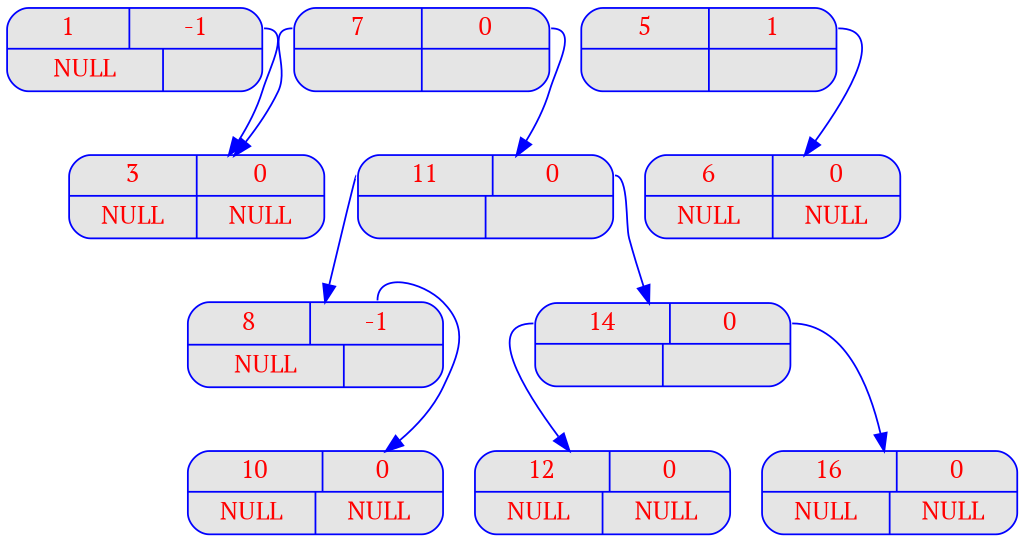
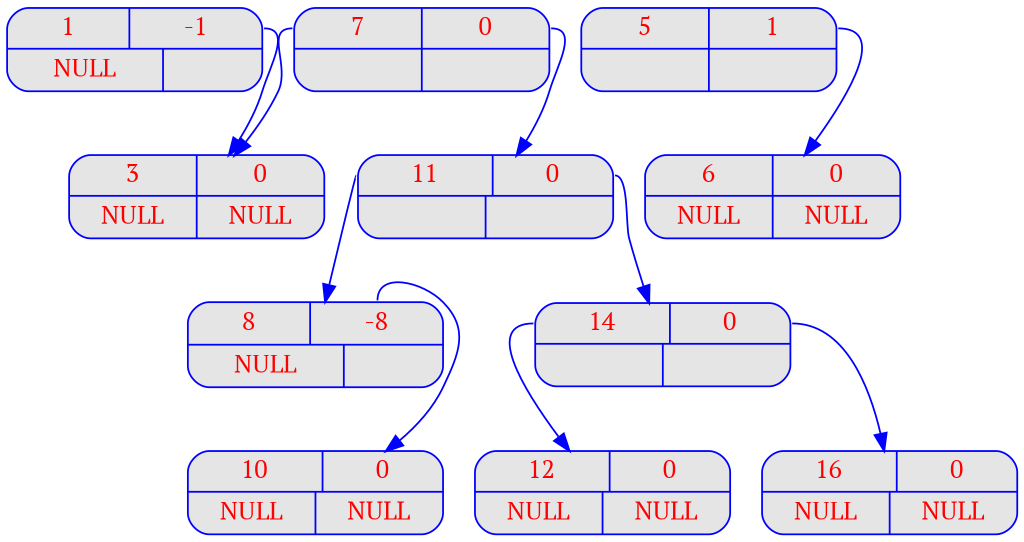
(377, 323) -> (377, 323)
